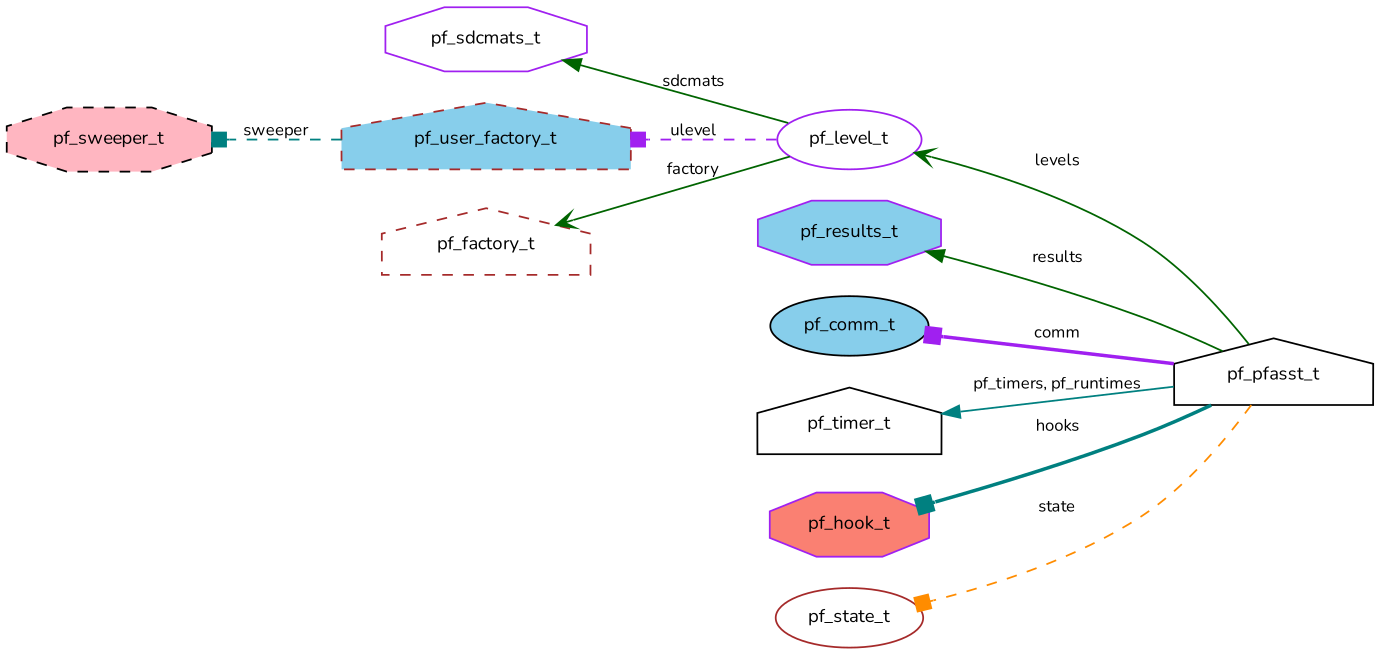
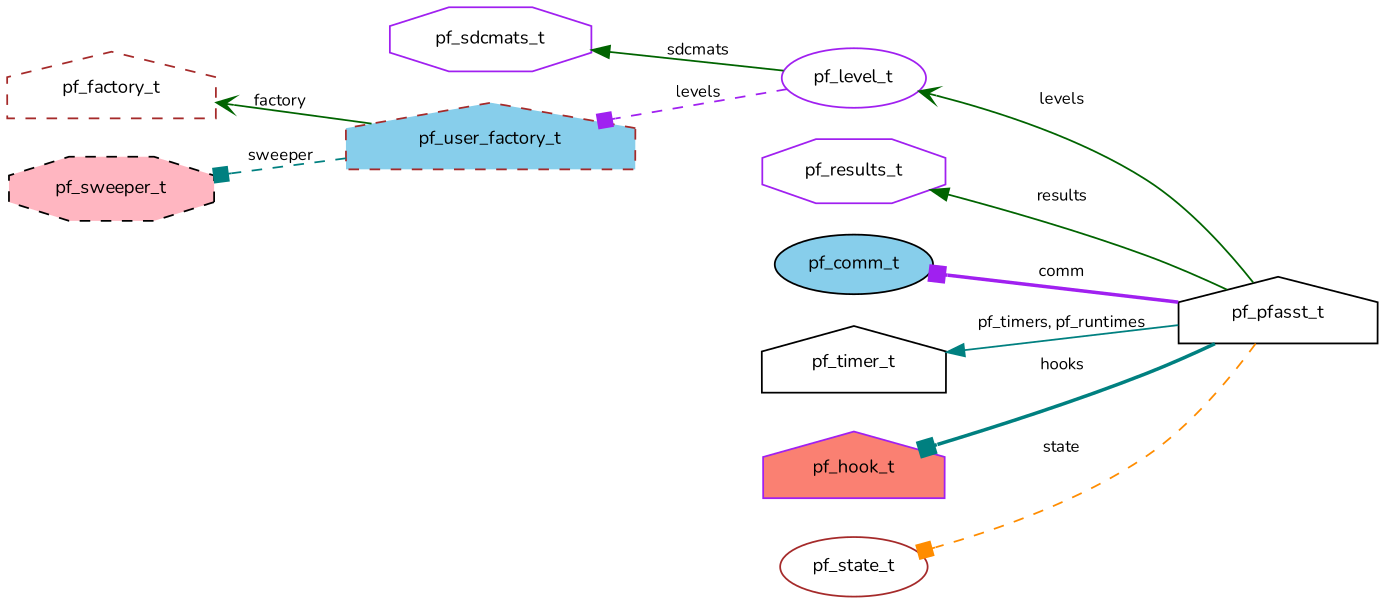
(694, 131) -> (698, 92)
(682, 188) -> (303, 114)
(849, 233) -> (854, 171)
(849, 525) -> (854, 468)
